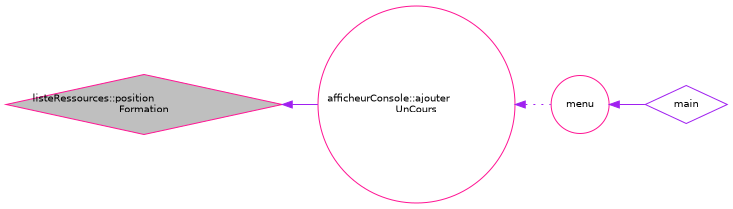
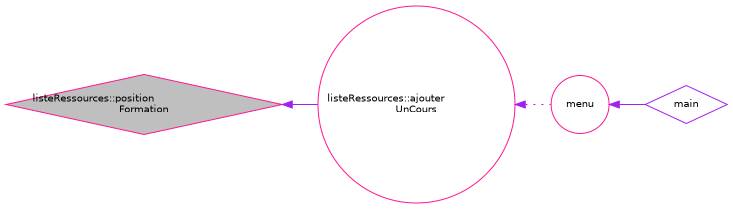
(416, 104) -> (416, 104)
